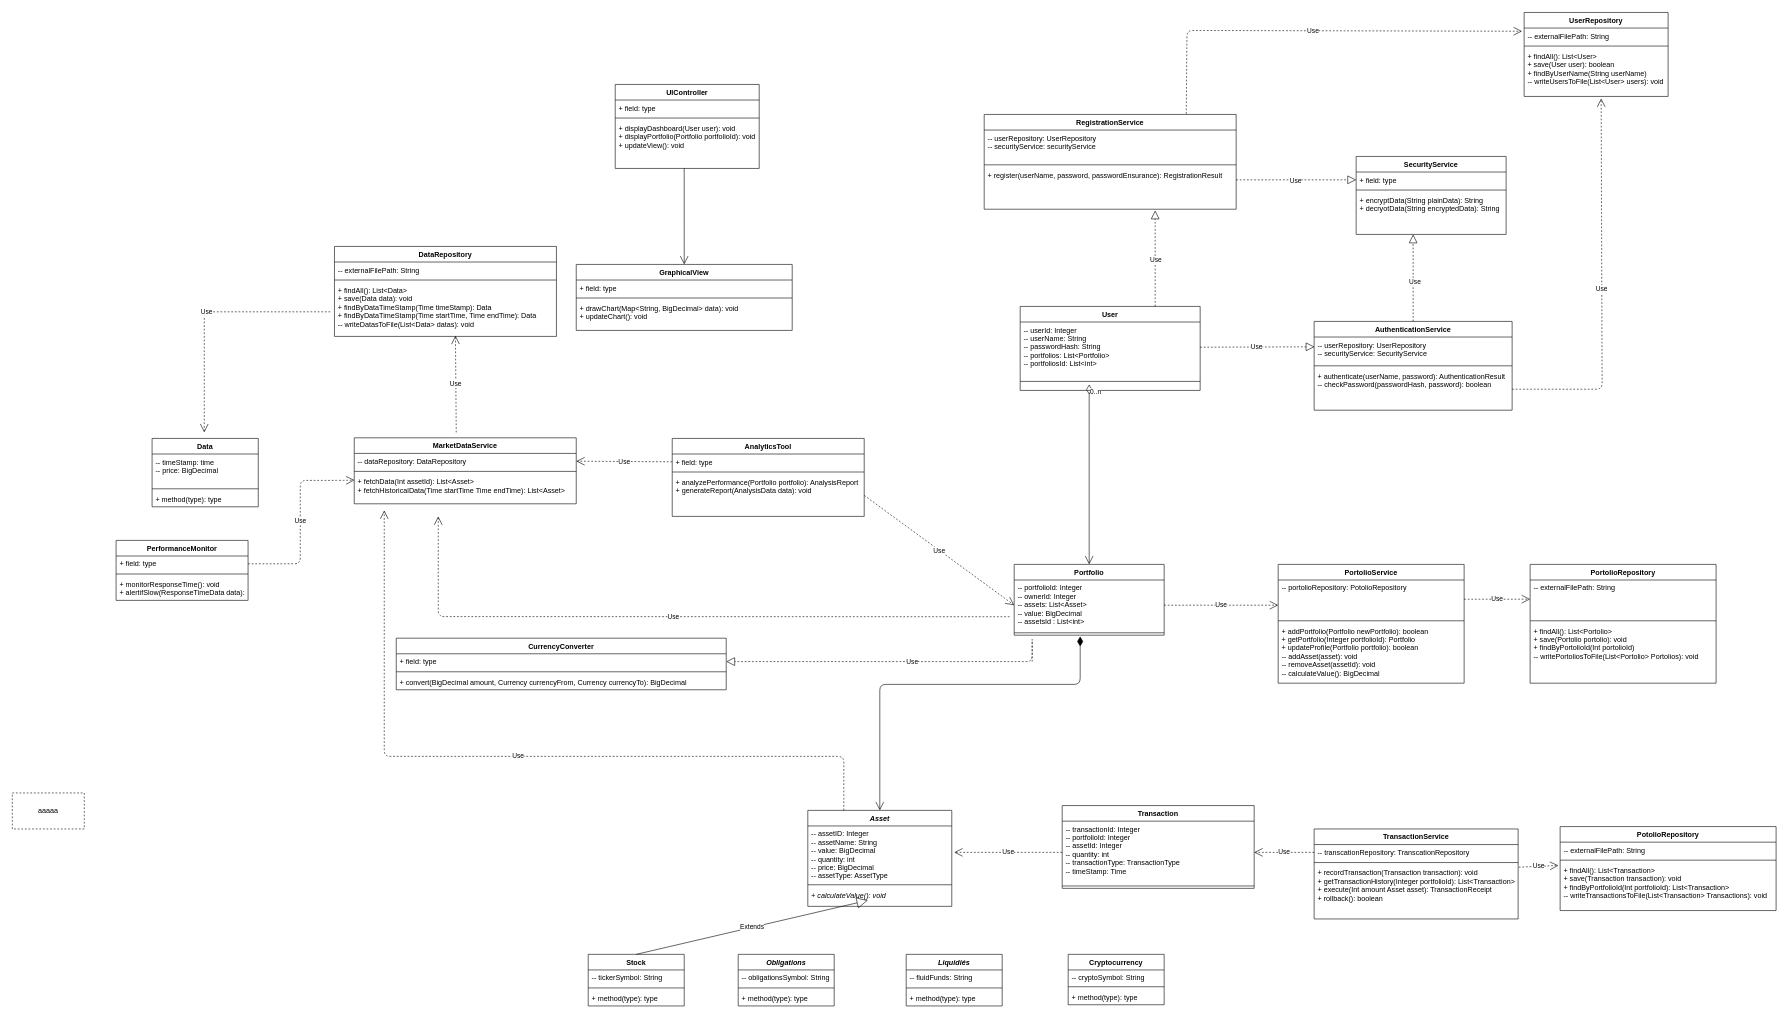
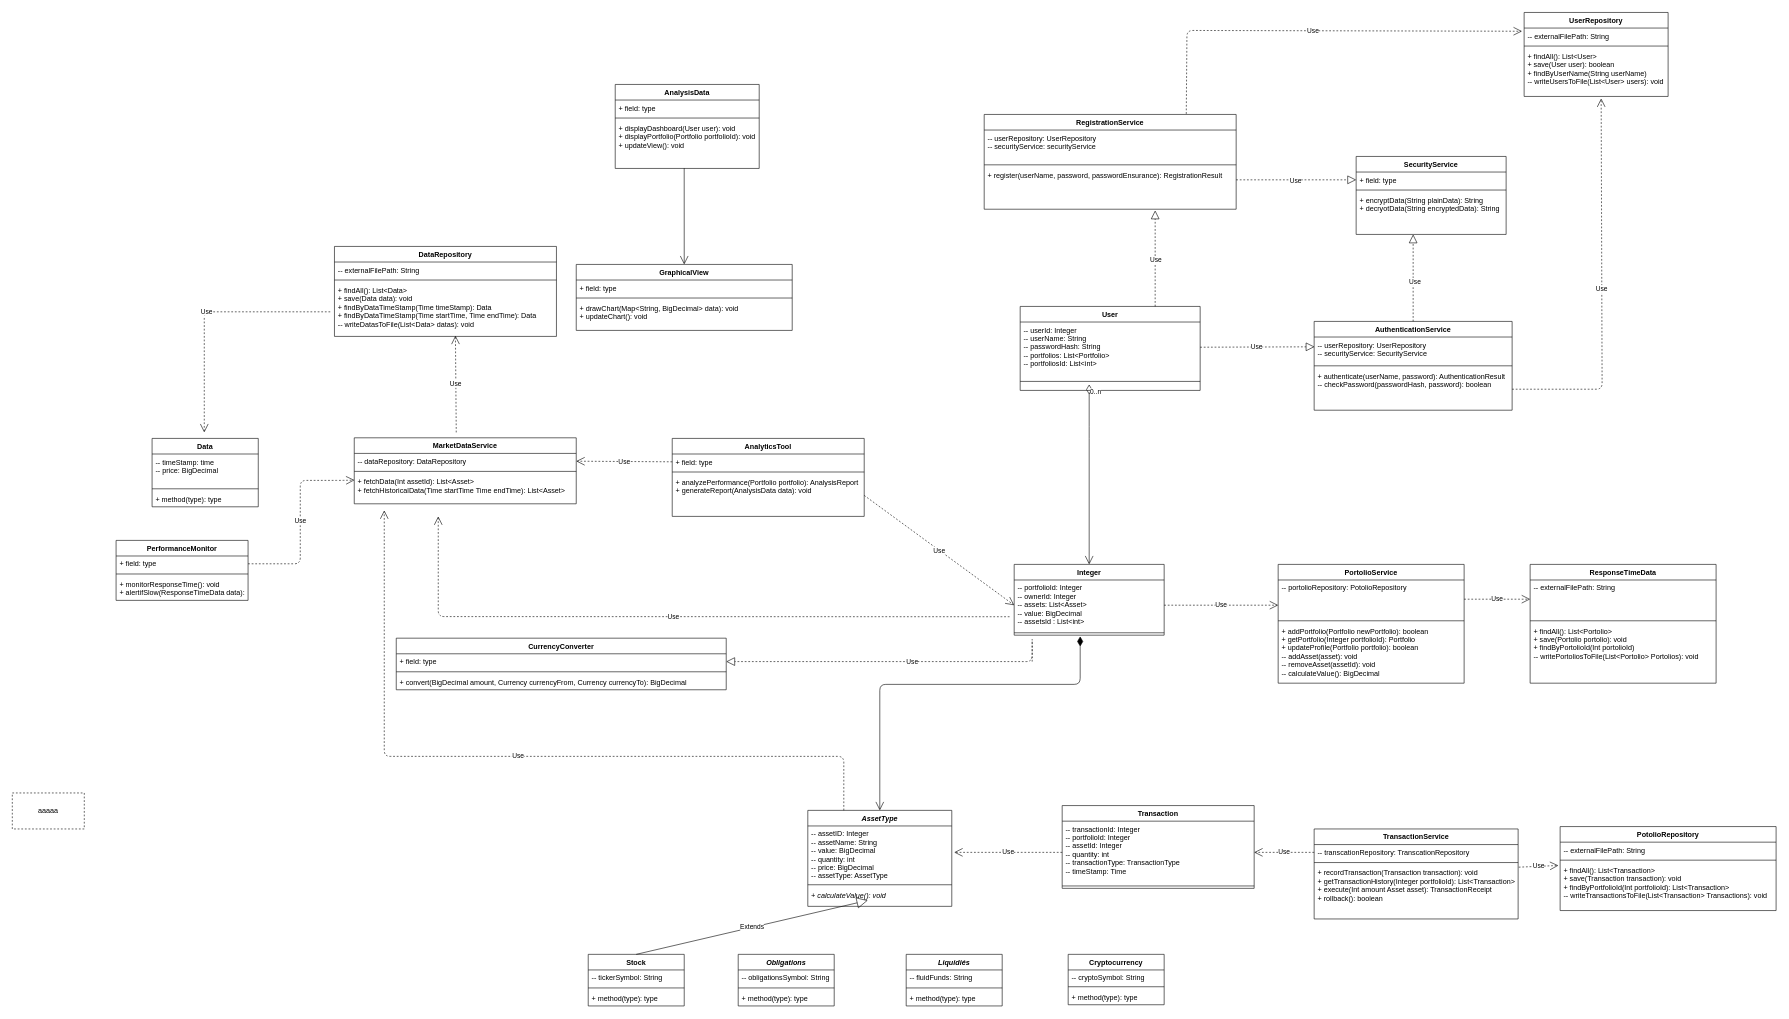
(687, 92) -> (687, 92)
(1089, 572) -> (1089, 572)
(1623, 572) -> (1623, 572)
(880, 818) -> (880, 818)
